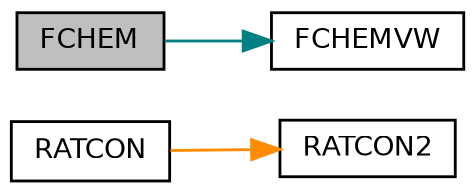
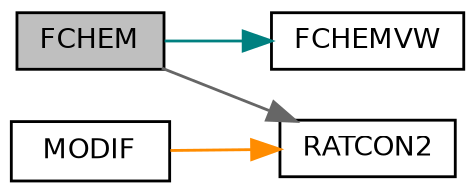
none -> (215, 89)
(90, 151) -> (90, 151)
